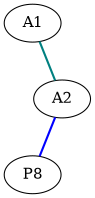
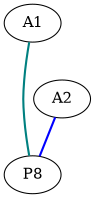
(47, 61) -> (23, 99)
